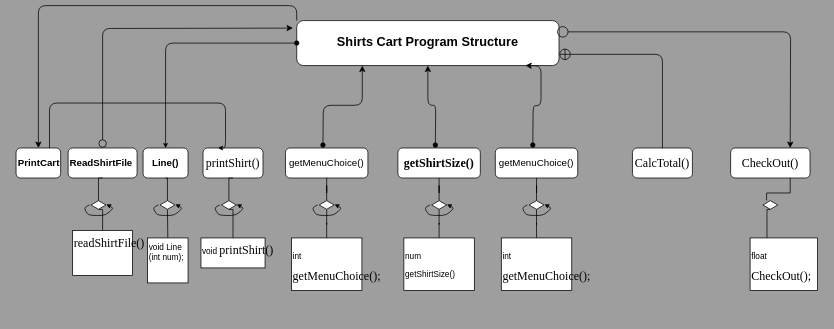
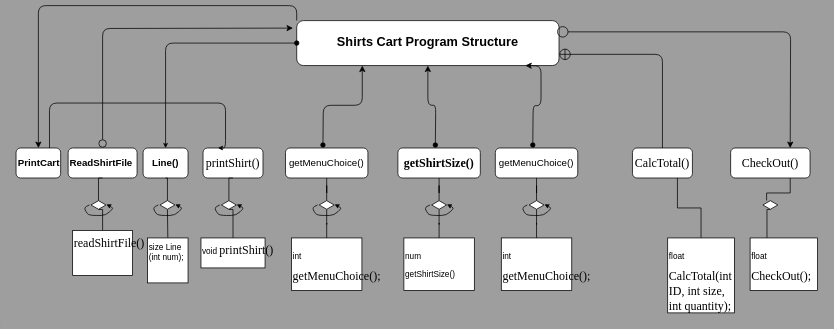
none -> (689, 208)
(168, 258) -> (168, 258)
none -> (701, 276)
